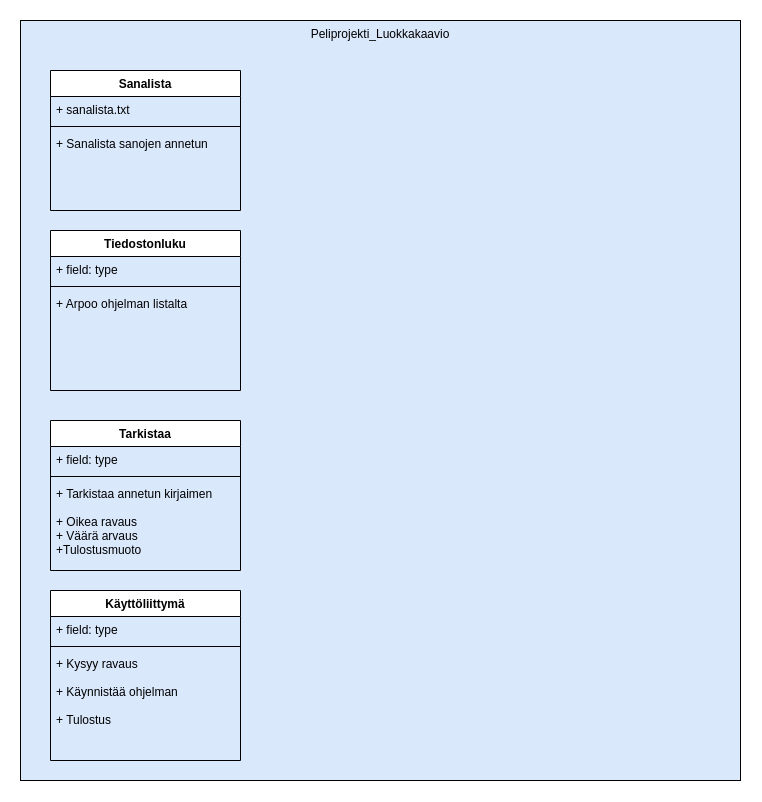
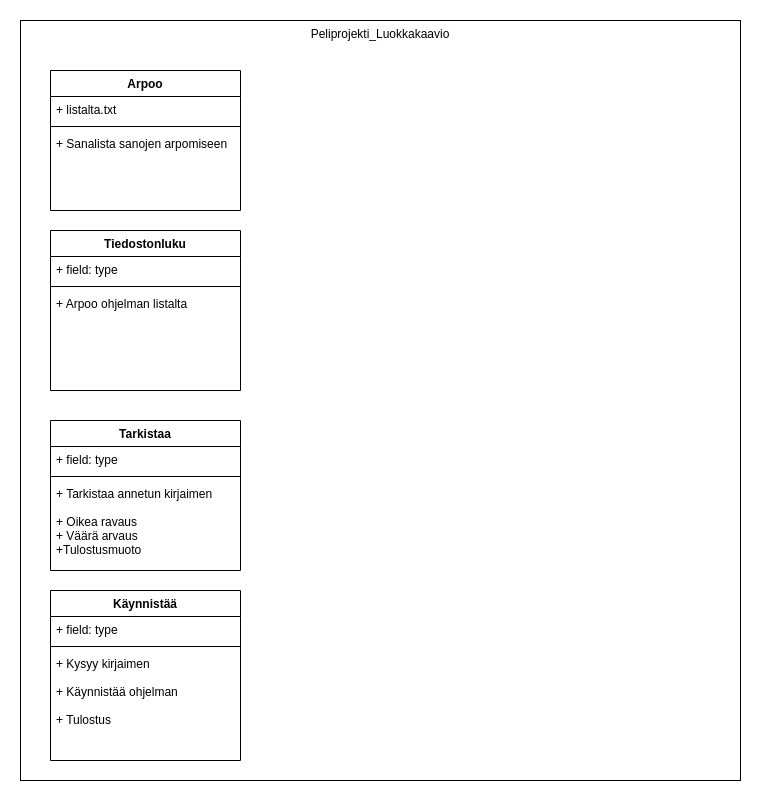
(145, 84) -> (145, 84)
(100, 110) -> (95, 110)
(139, 144) -> (147, 144)
(381, 401) -> (381, 401)
(145, 604) -> (145, 604)
(100, 664) -> (107, 664)
